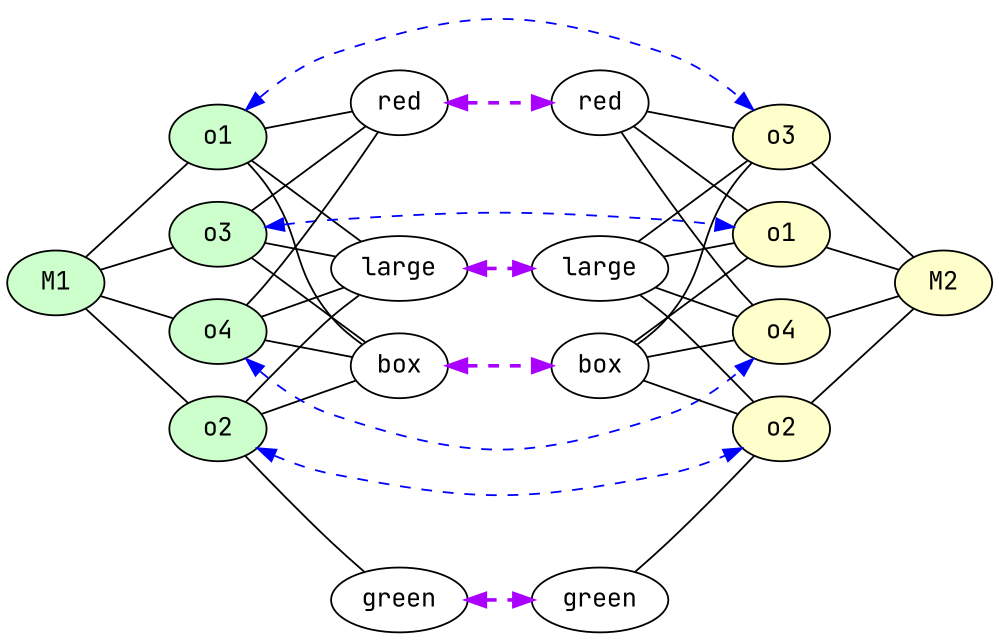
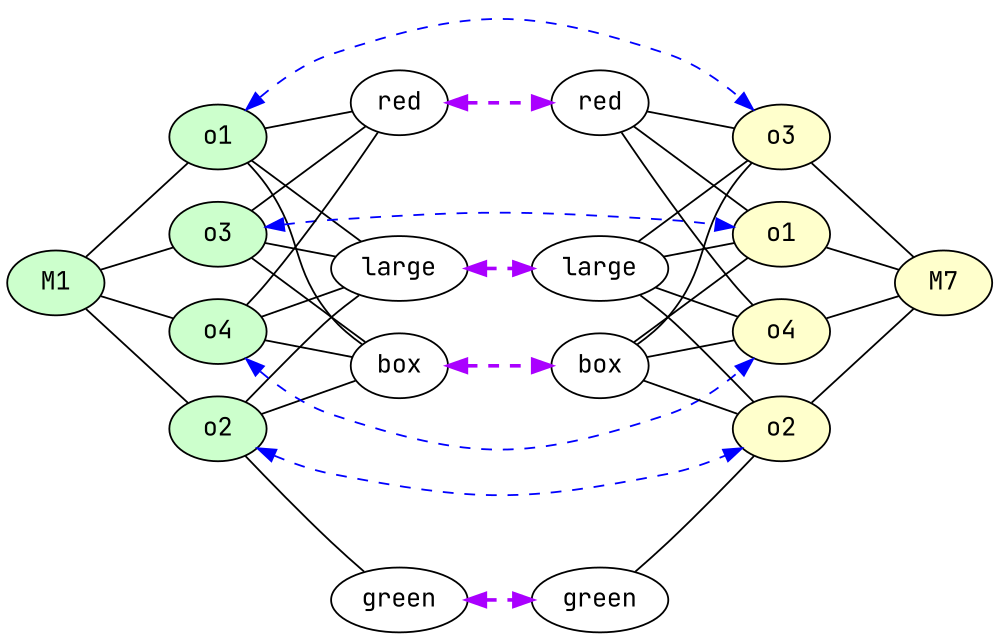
(944, 283) -> (944, 283)
